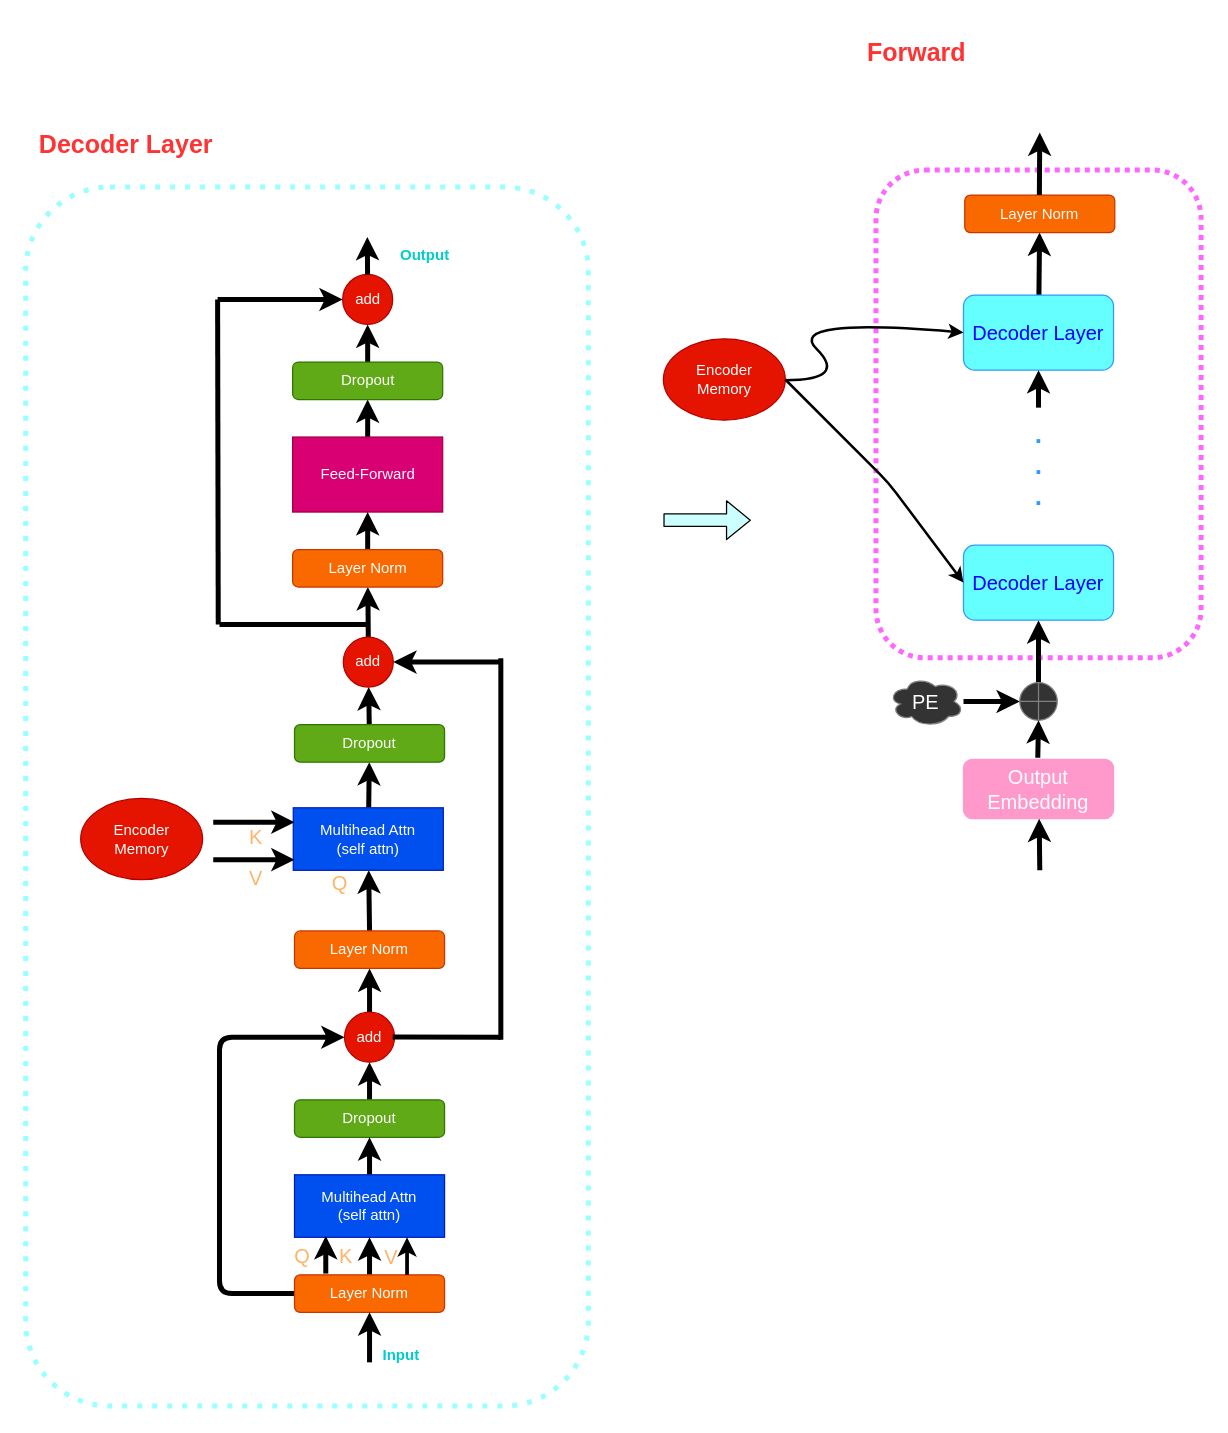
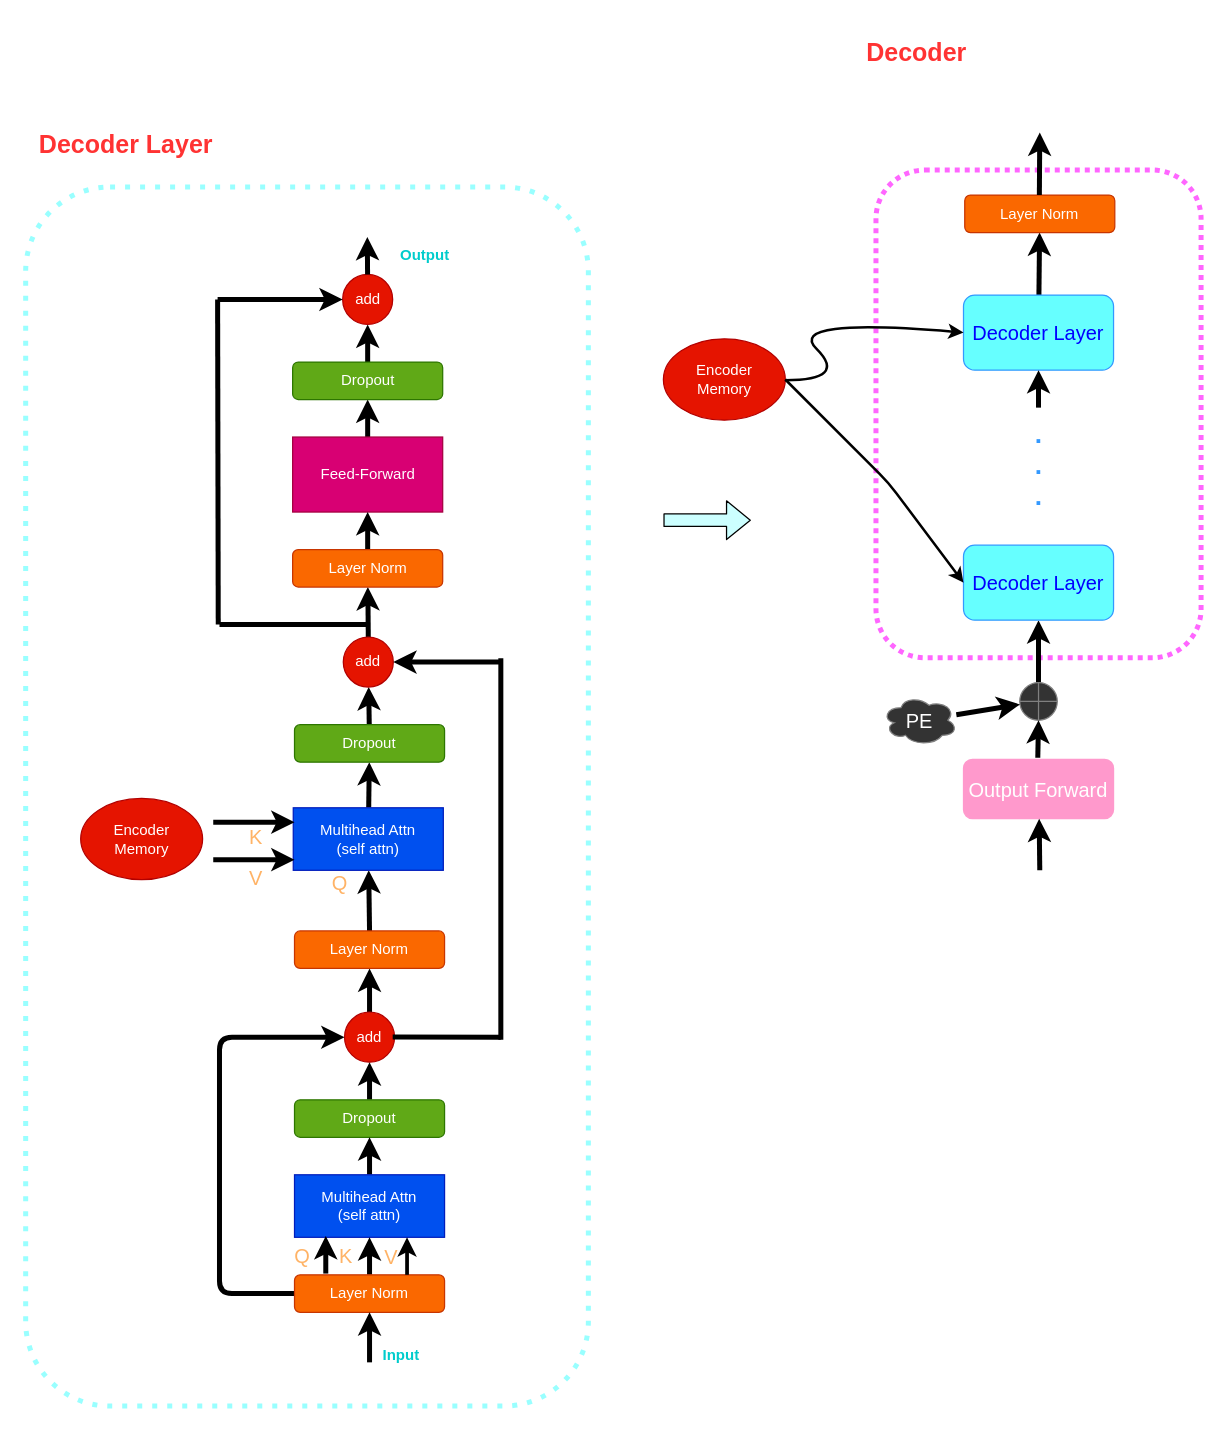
(920, 52) -> (920, 52)
(926, 701) -> (919, 720)
(1038, 789) -> (1038, 789)
